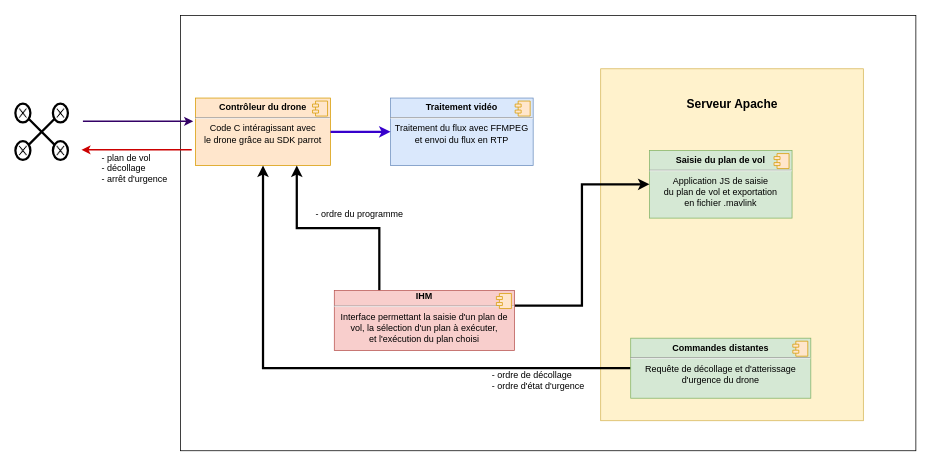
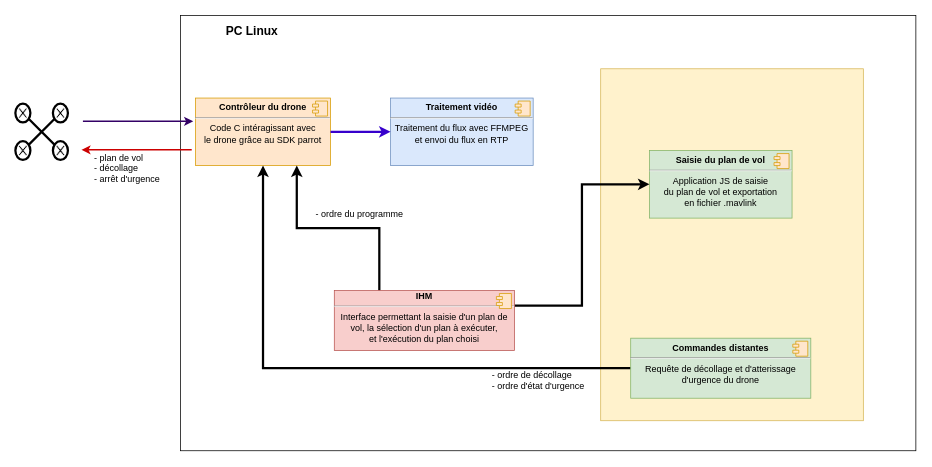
none -> (252, 30)
(732, 104) -> none
(139, 173) -> (132, 173)
